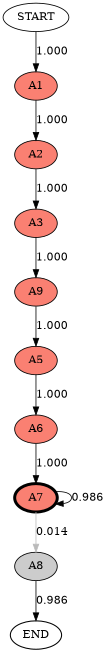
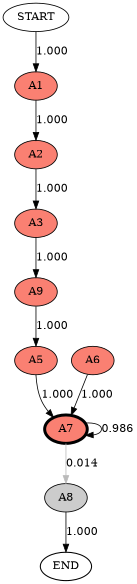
(36, 391) -> (39, 394)
(52, 601) -> (82, 532)
